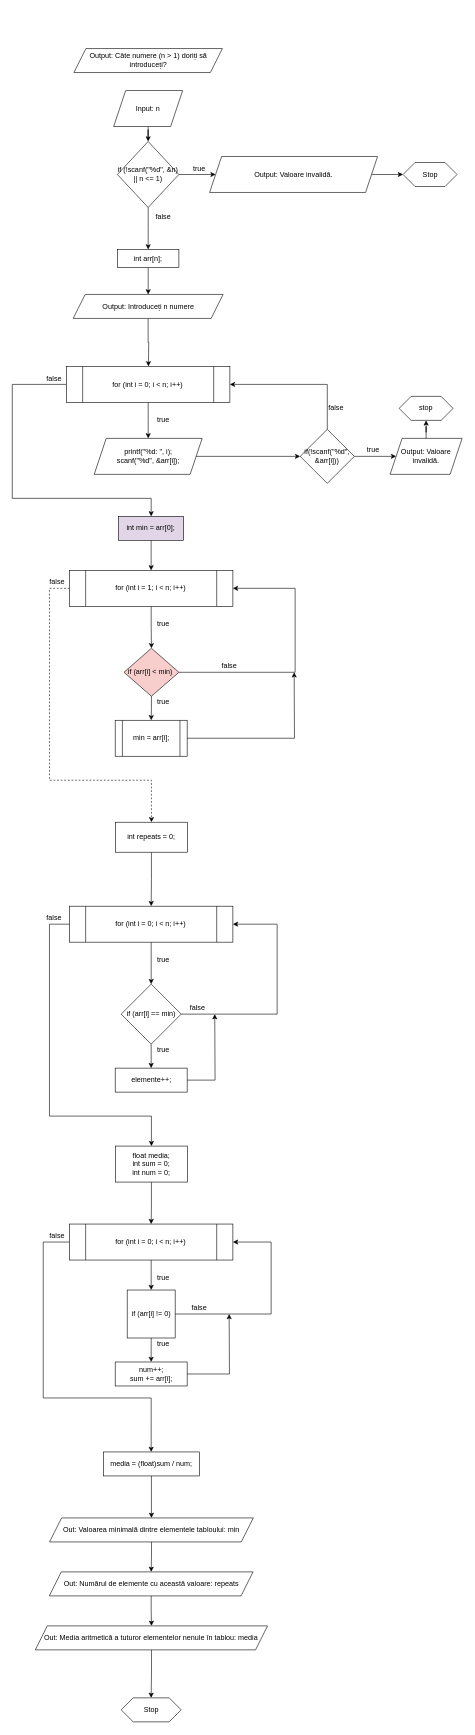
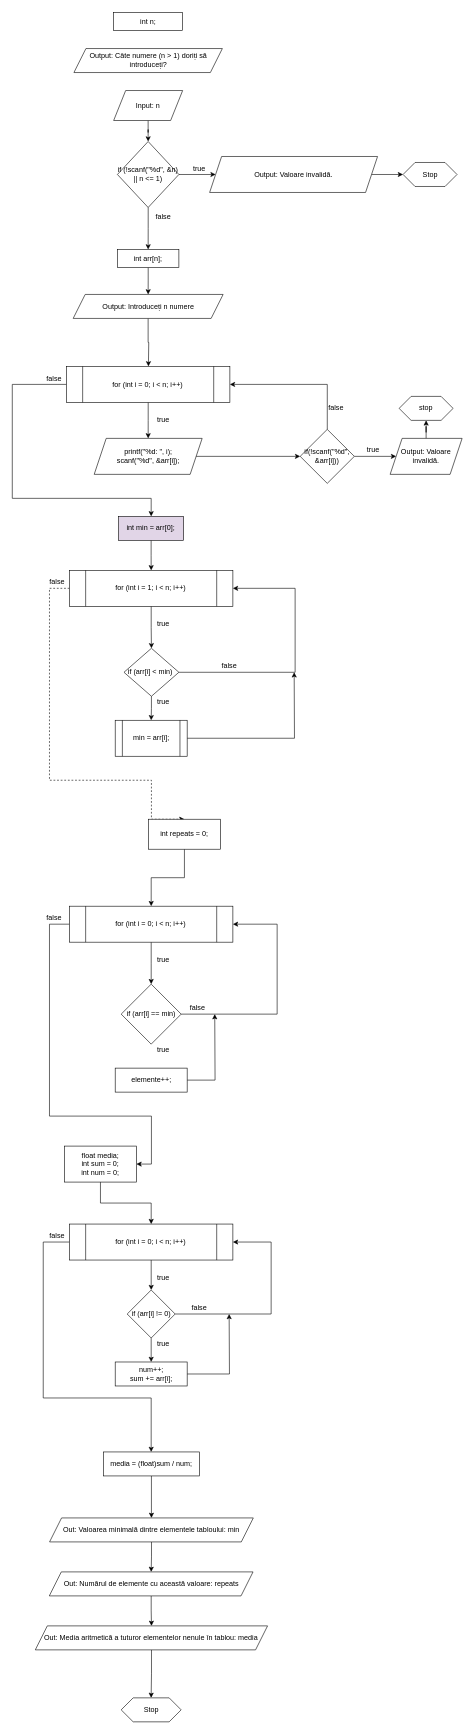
none -> (148, 21)
(148, 108) -> (148, 105)
(152, 672) -> (152, 672)
(152, 837) -> (185, 834)
(151, 1062) -> none
(152, 1164) -> (101, 1164)
(151, 1314) -> (151, 1314)
